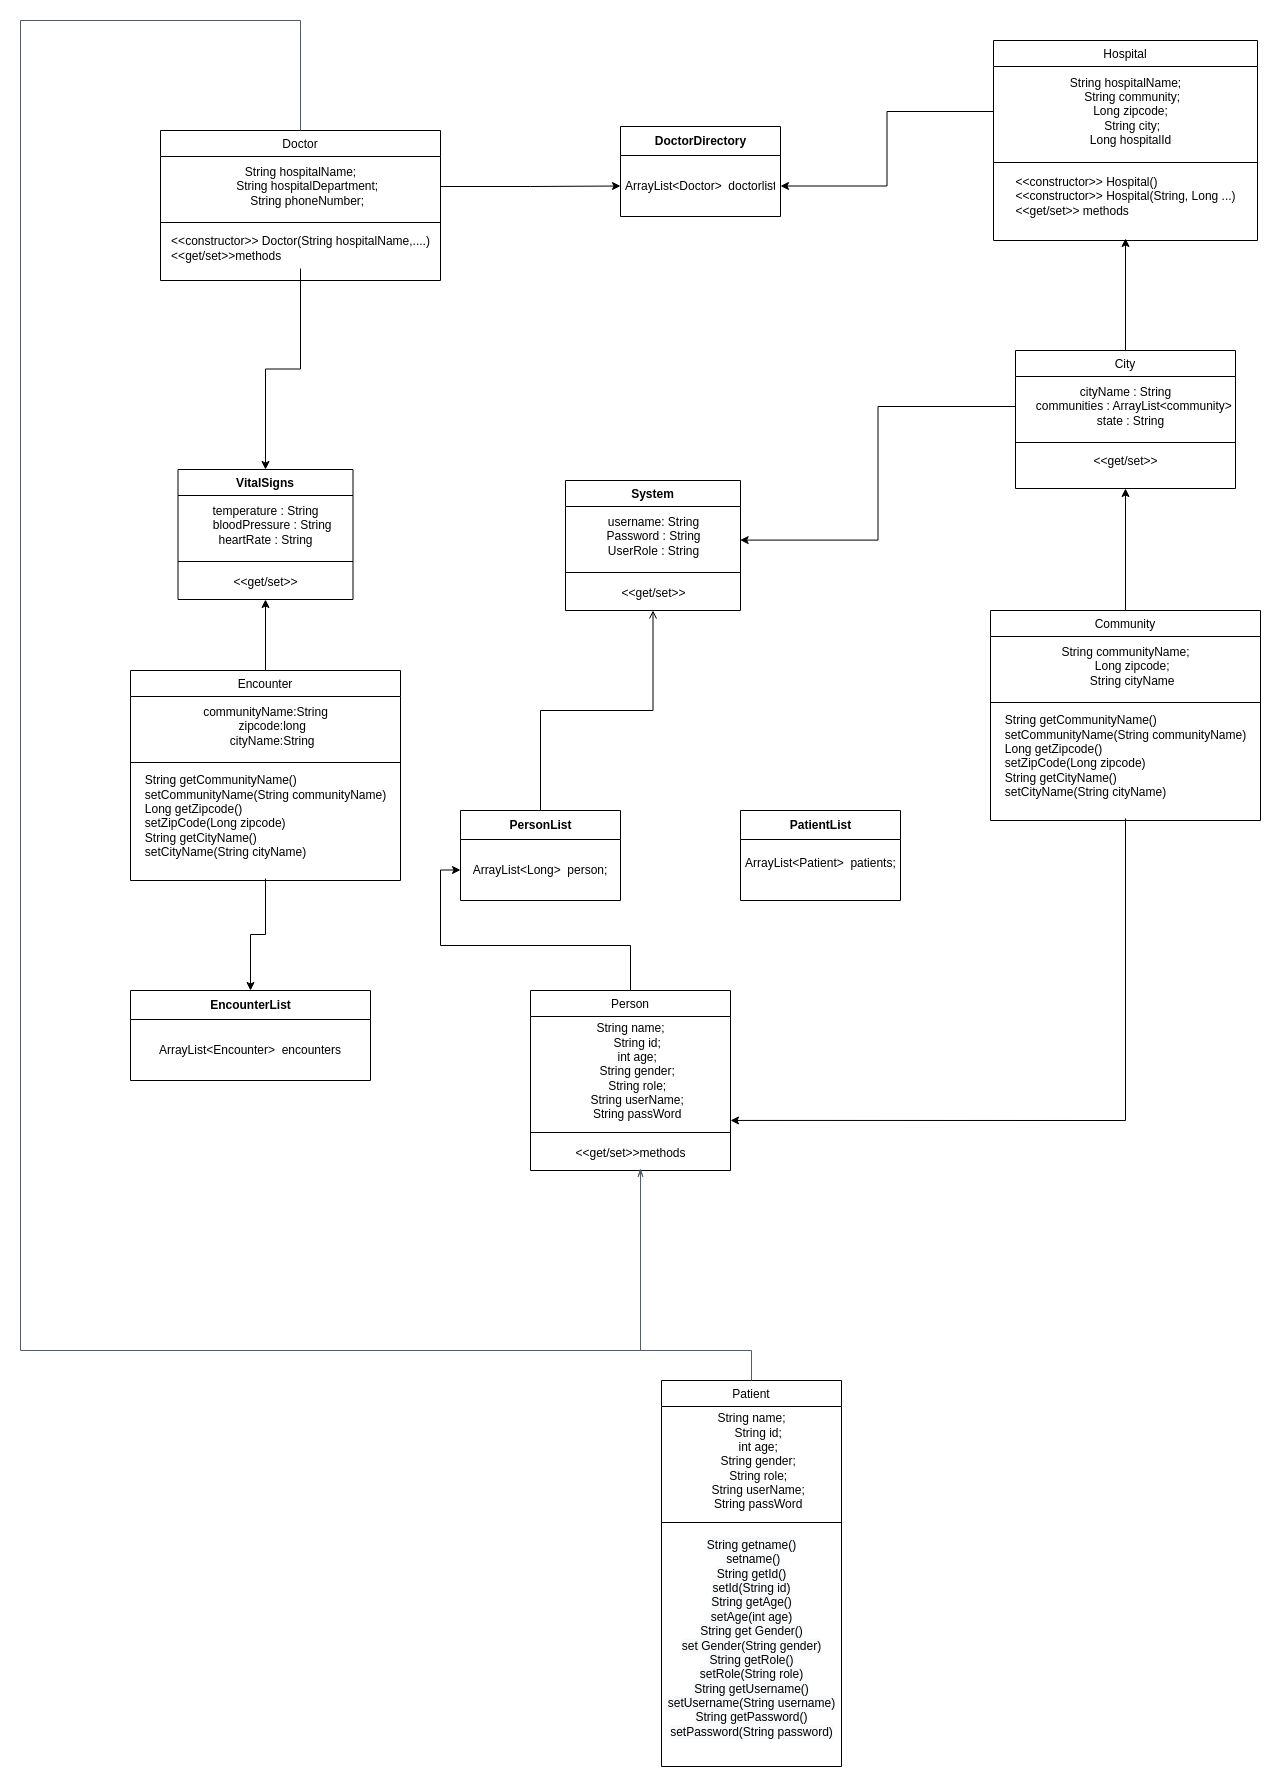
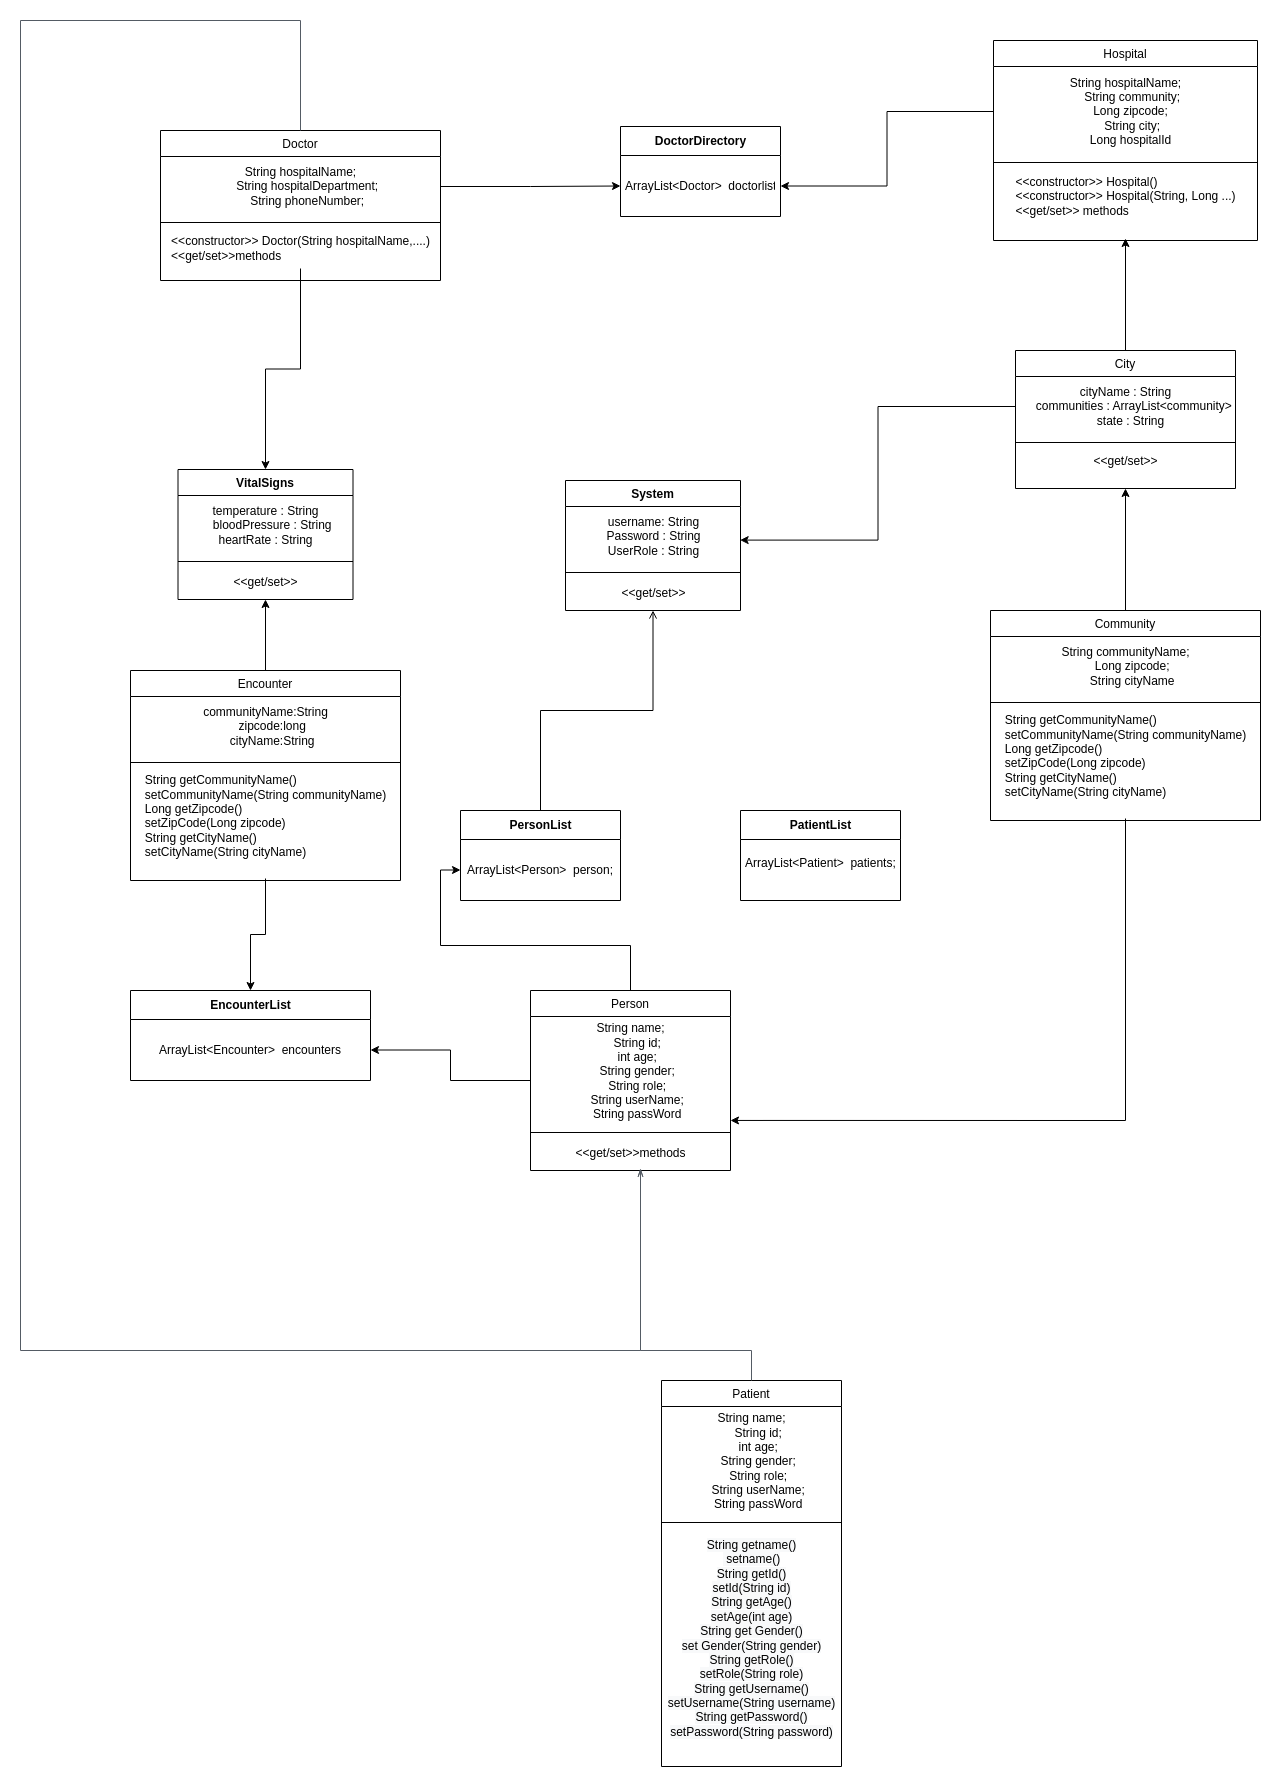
(541, 871) -> (541, 871)
none -> (451, 1068)
